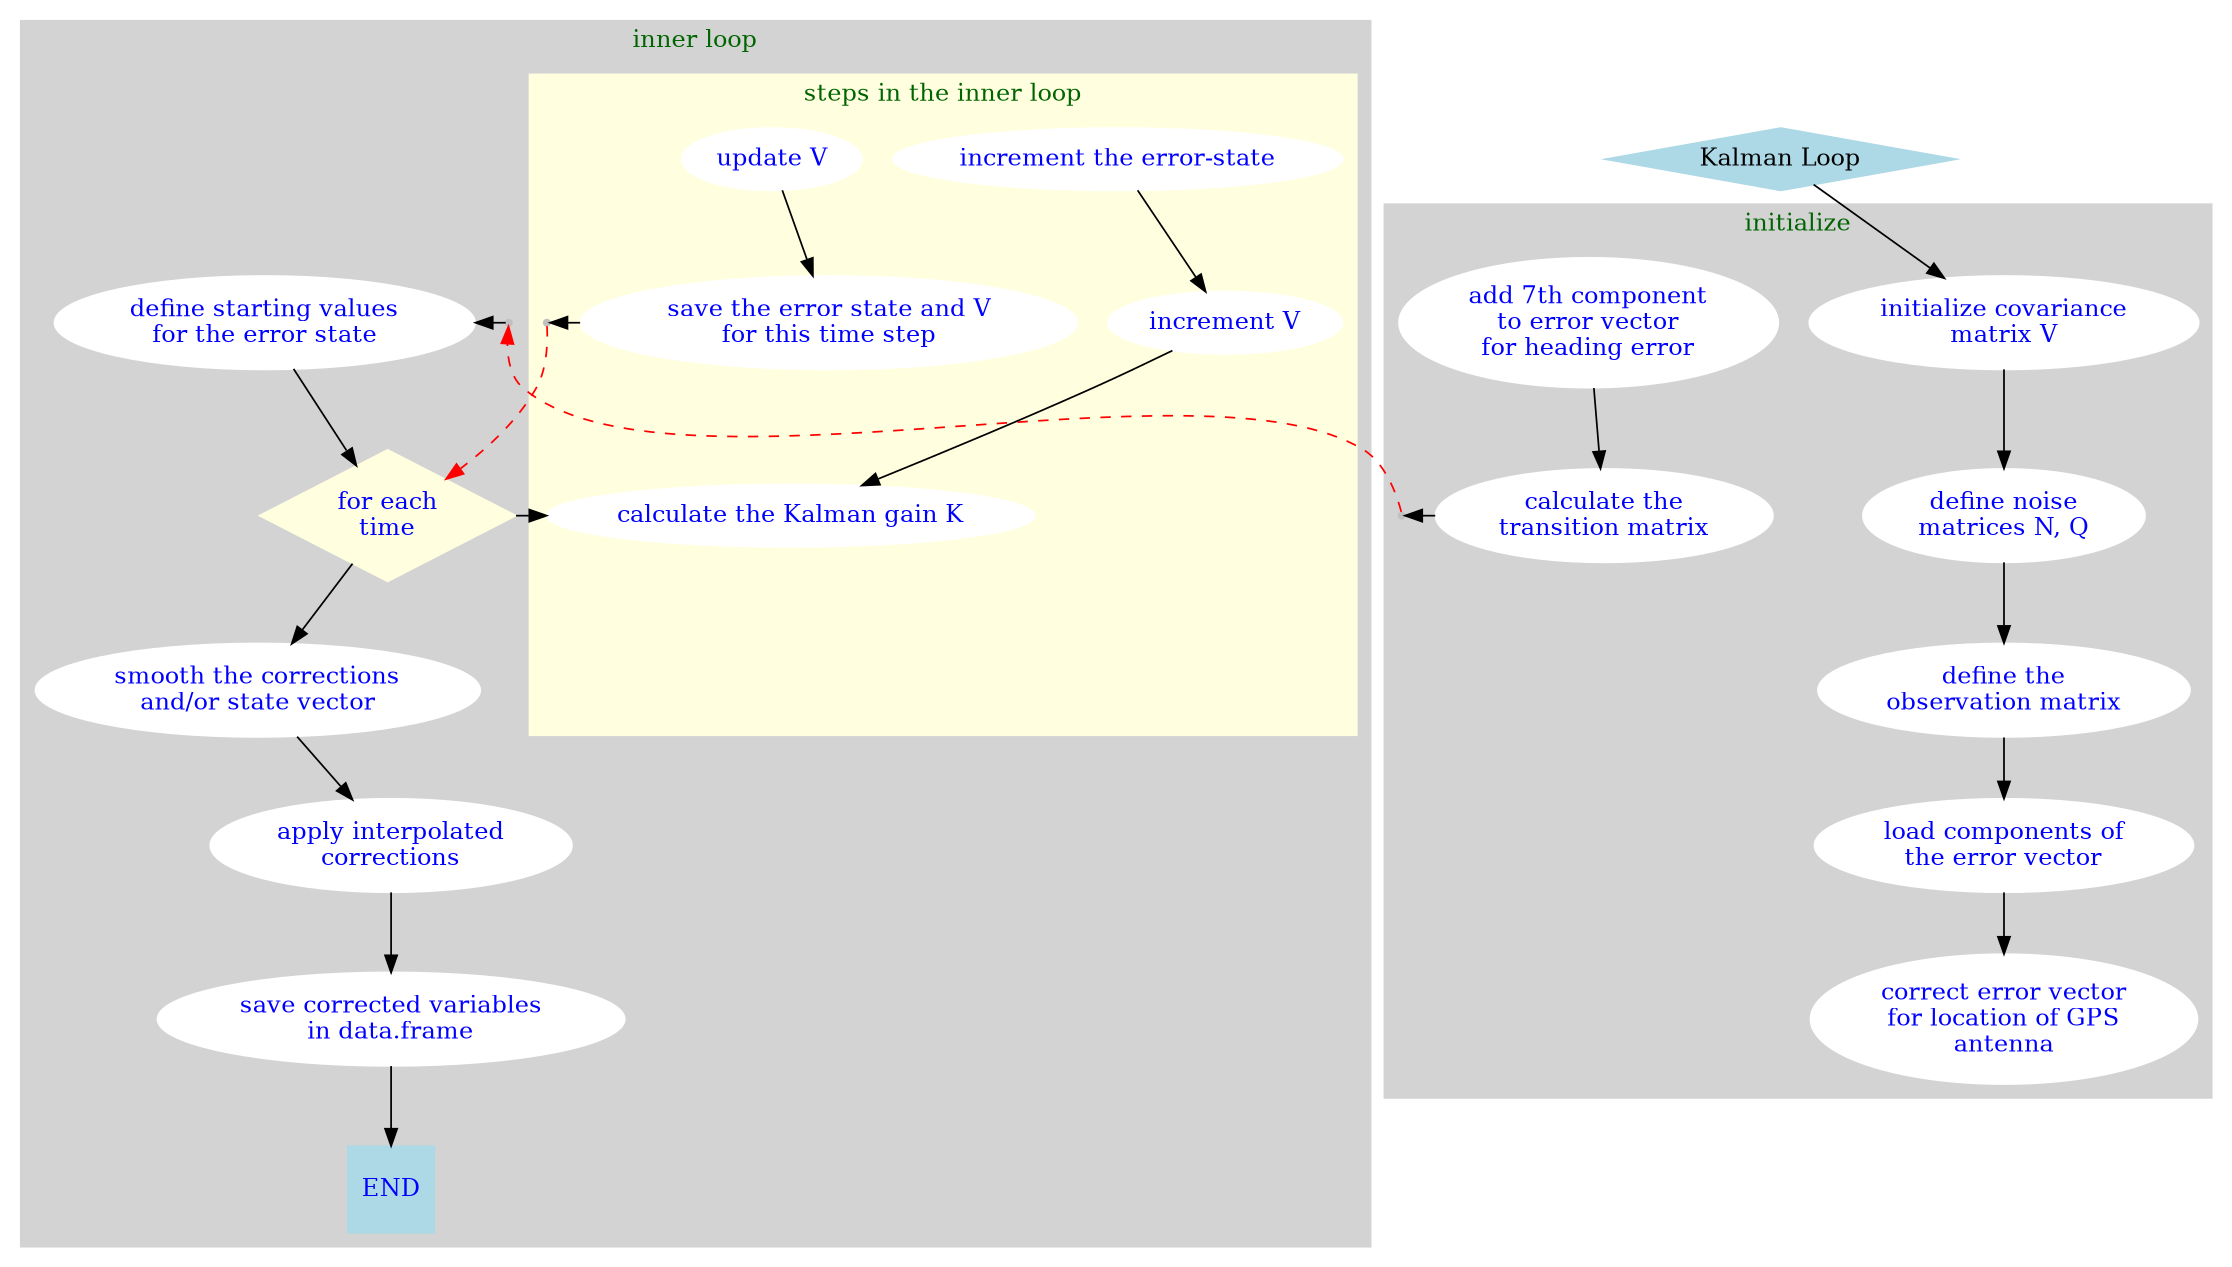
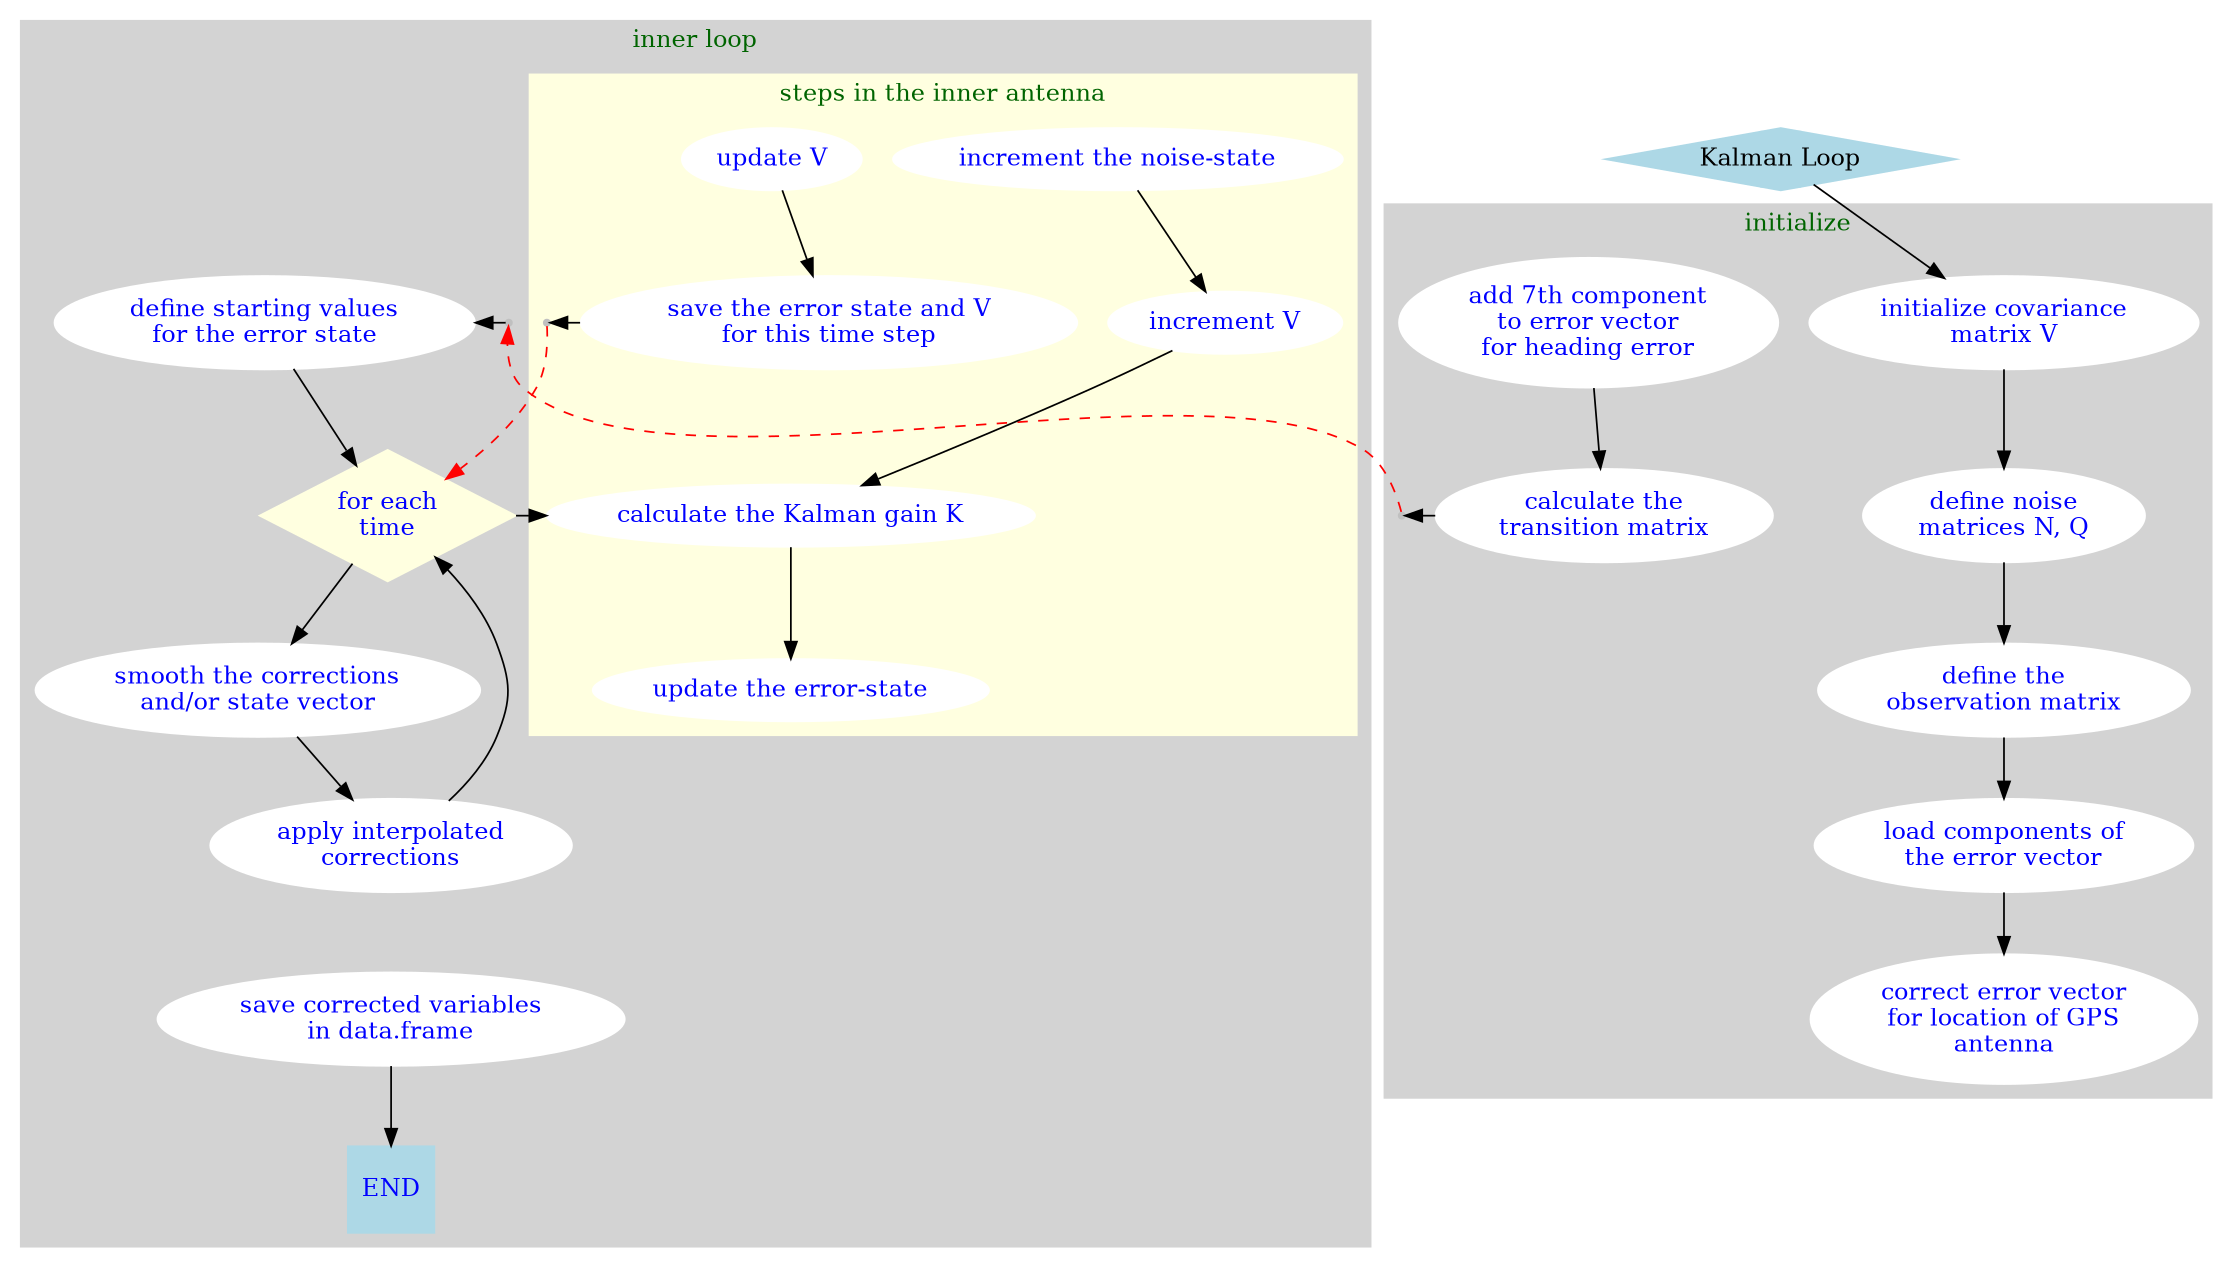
(943, 94) -> (943, 94)
(1118, 159) -> (1118, 159)
none -> (791, 690)
(391, 924) -> (508, 686)
